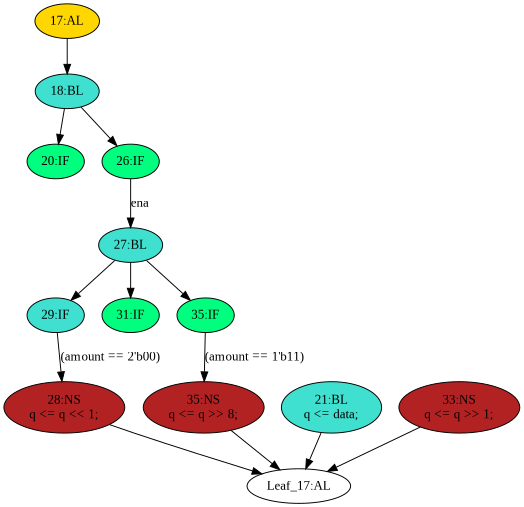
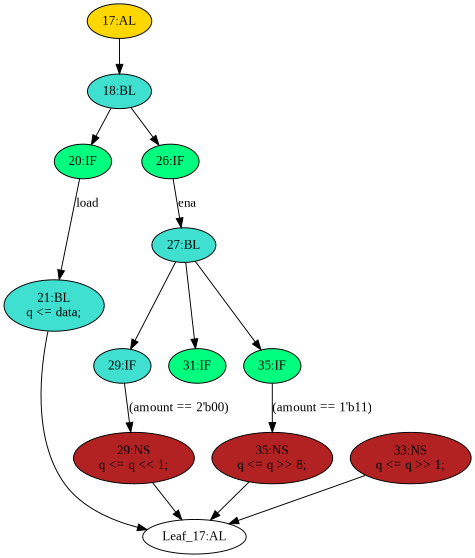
none -> (70, 224)
(64, 407) -> (134, 458)
